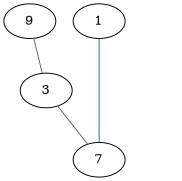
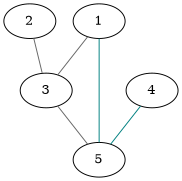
(30, 21) -> (30, 21)
none -> (73, 56)
none -> (152, 90)
(99, 160) -> (99, 160)
